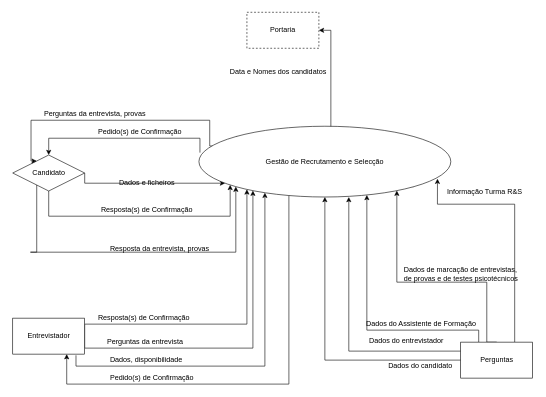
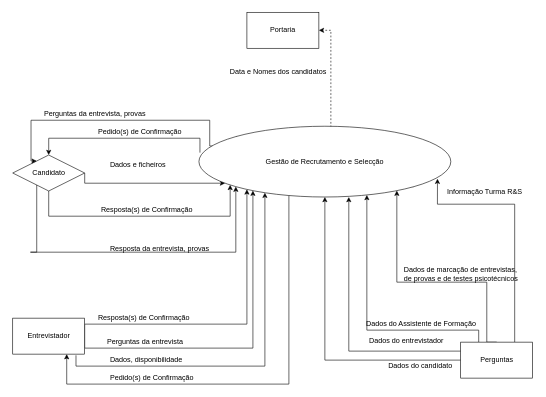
(283, 30) -> (283, 30)
(331, 74) -> (331, 74)
(151, 183) -> (142, 165)
